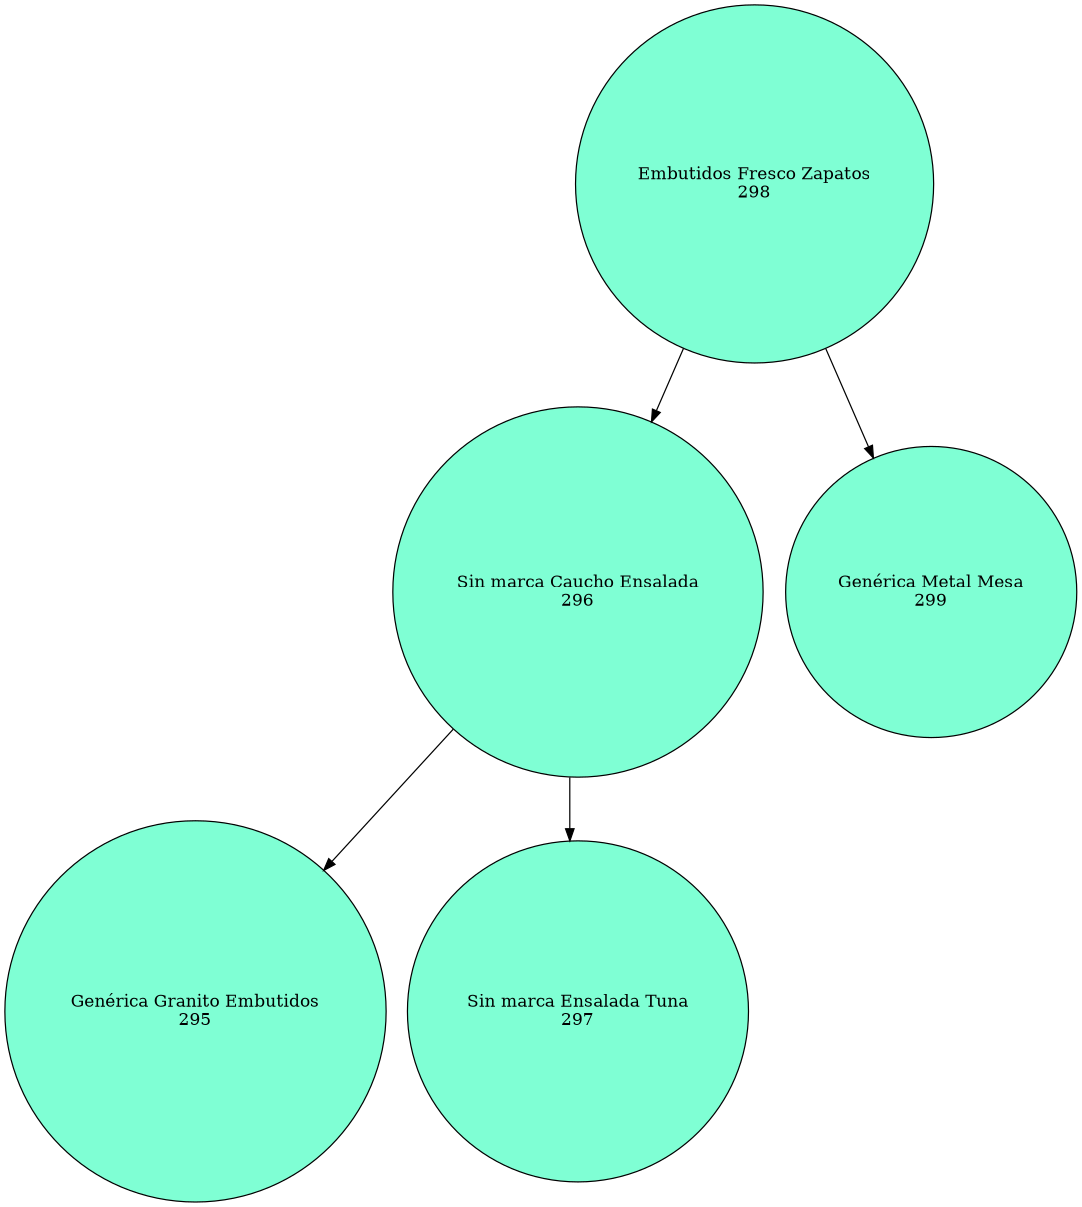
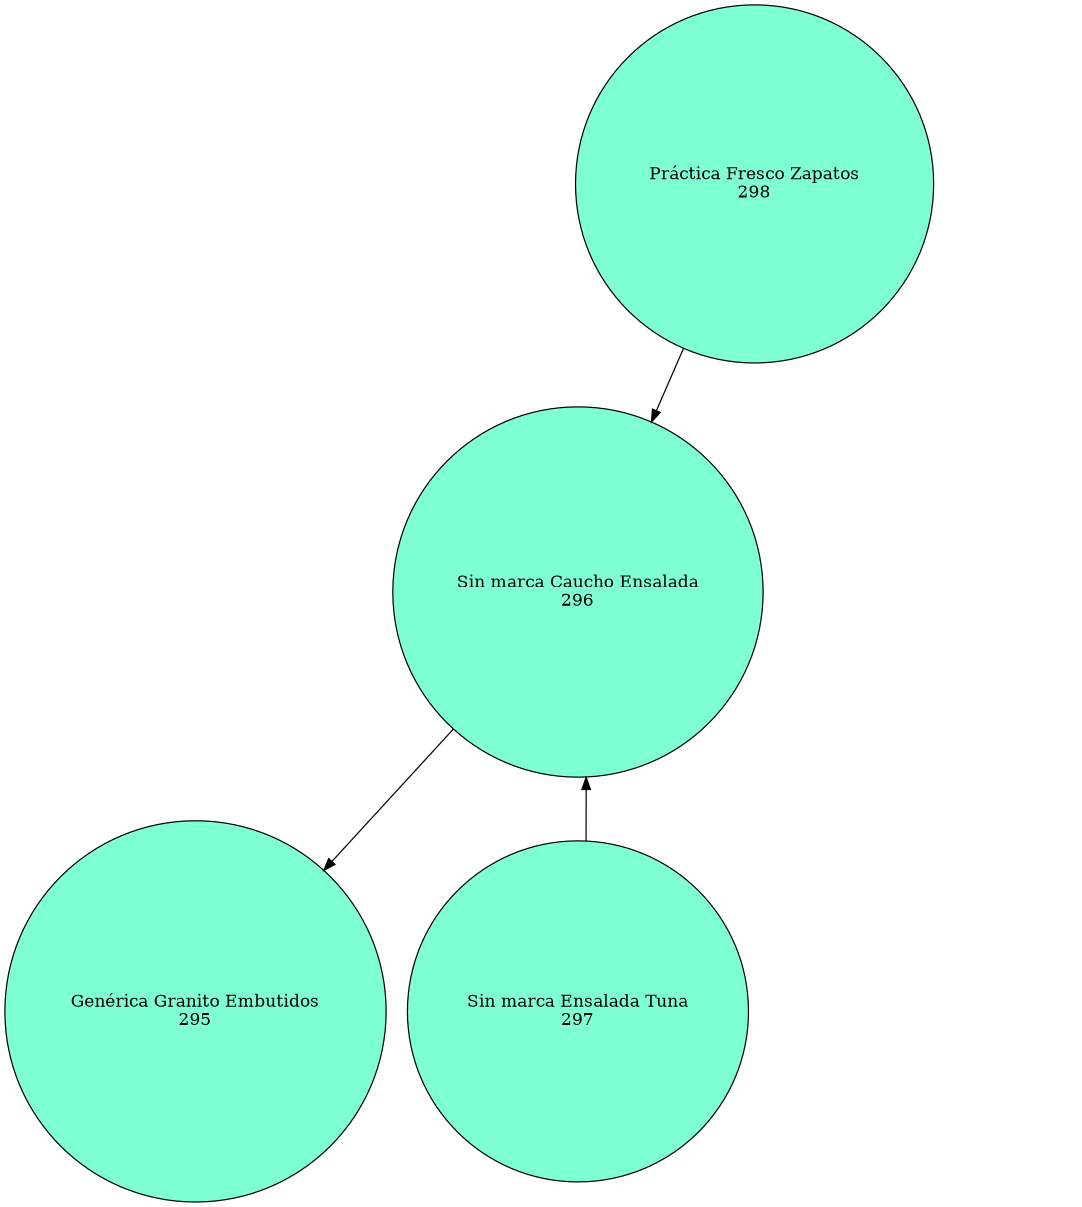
(755, 184) -> (755, 184)
(931, 592) -> none
(570, 803) -> (586, 815)
